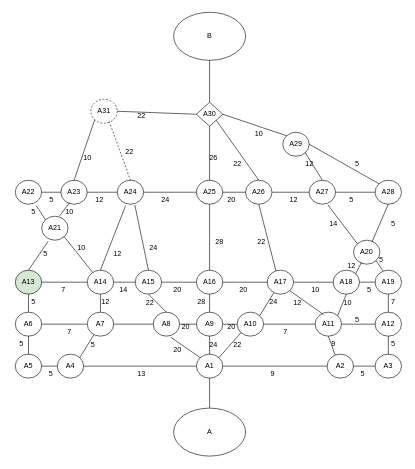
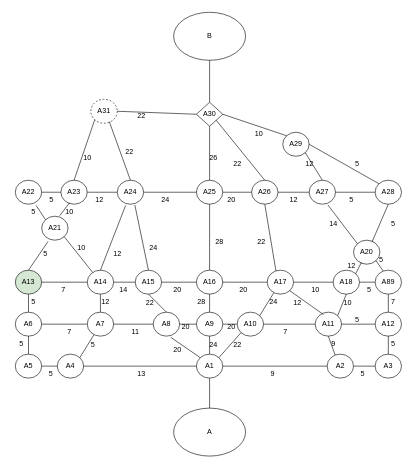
(120, 151) -> (120, 151)
(259, 192) -> (265, 192)
(389, 282) -> (389, 282)
none -> (135, 332)
